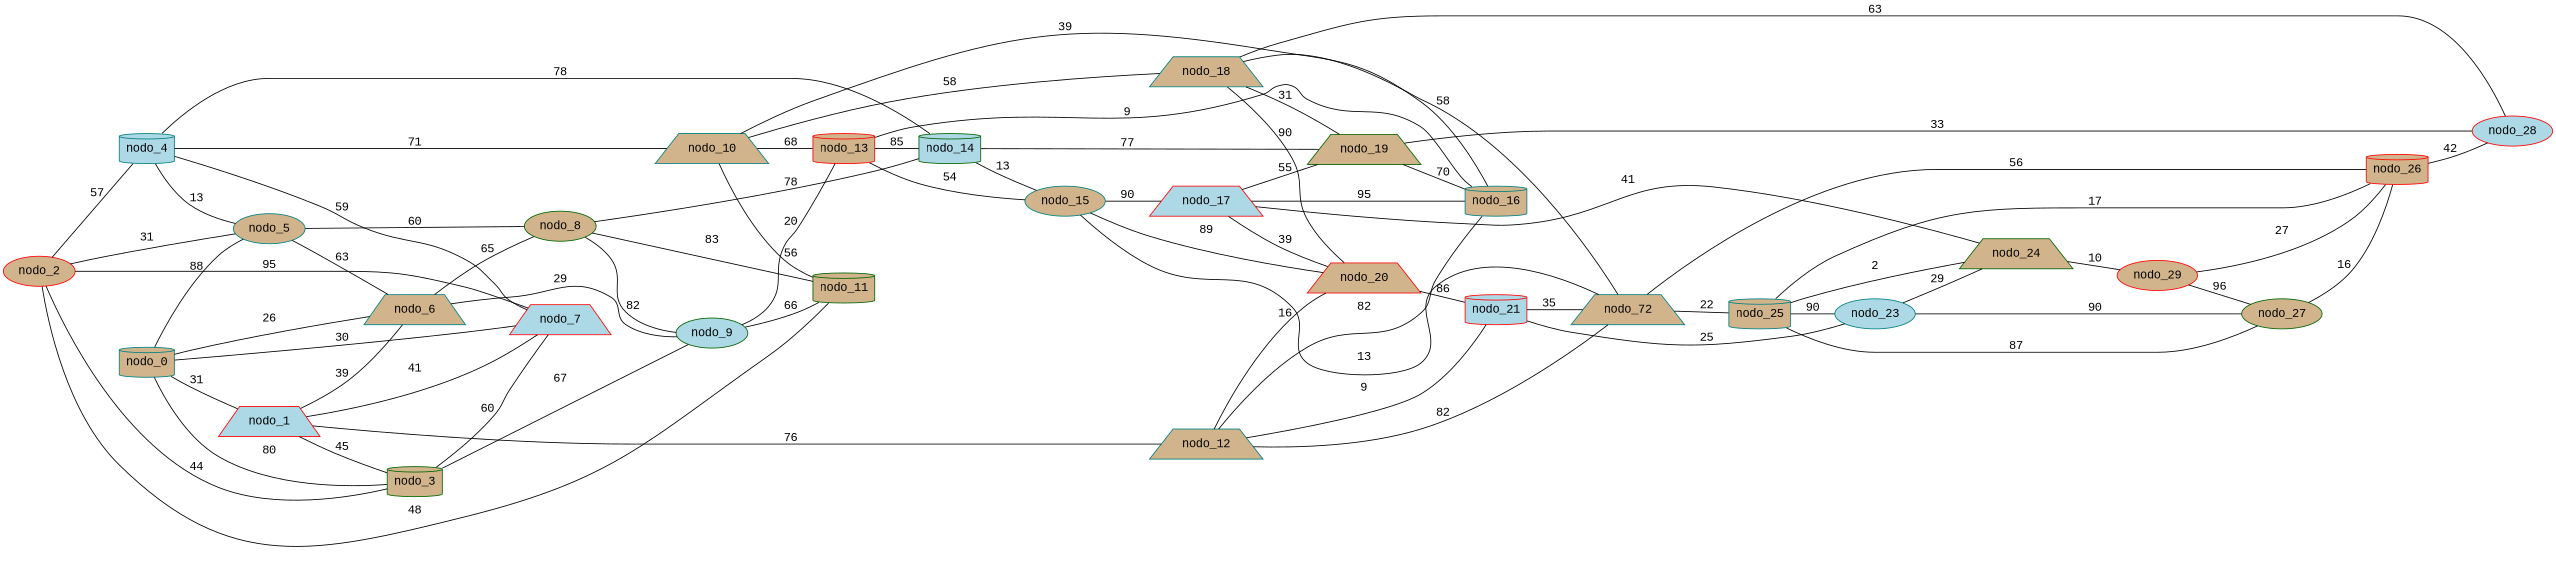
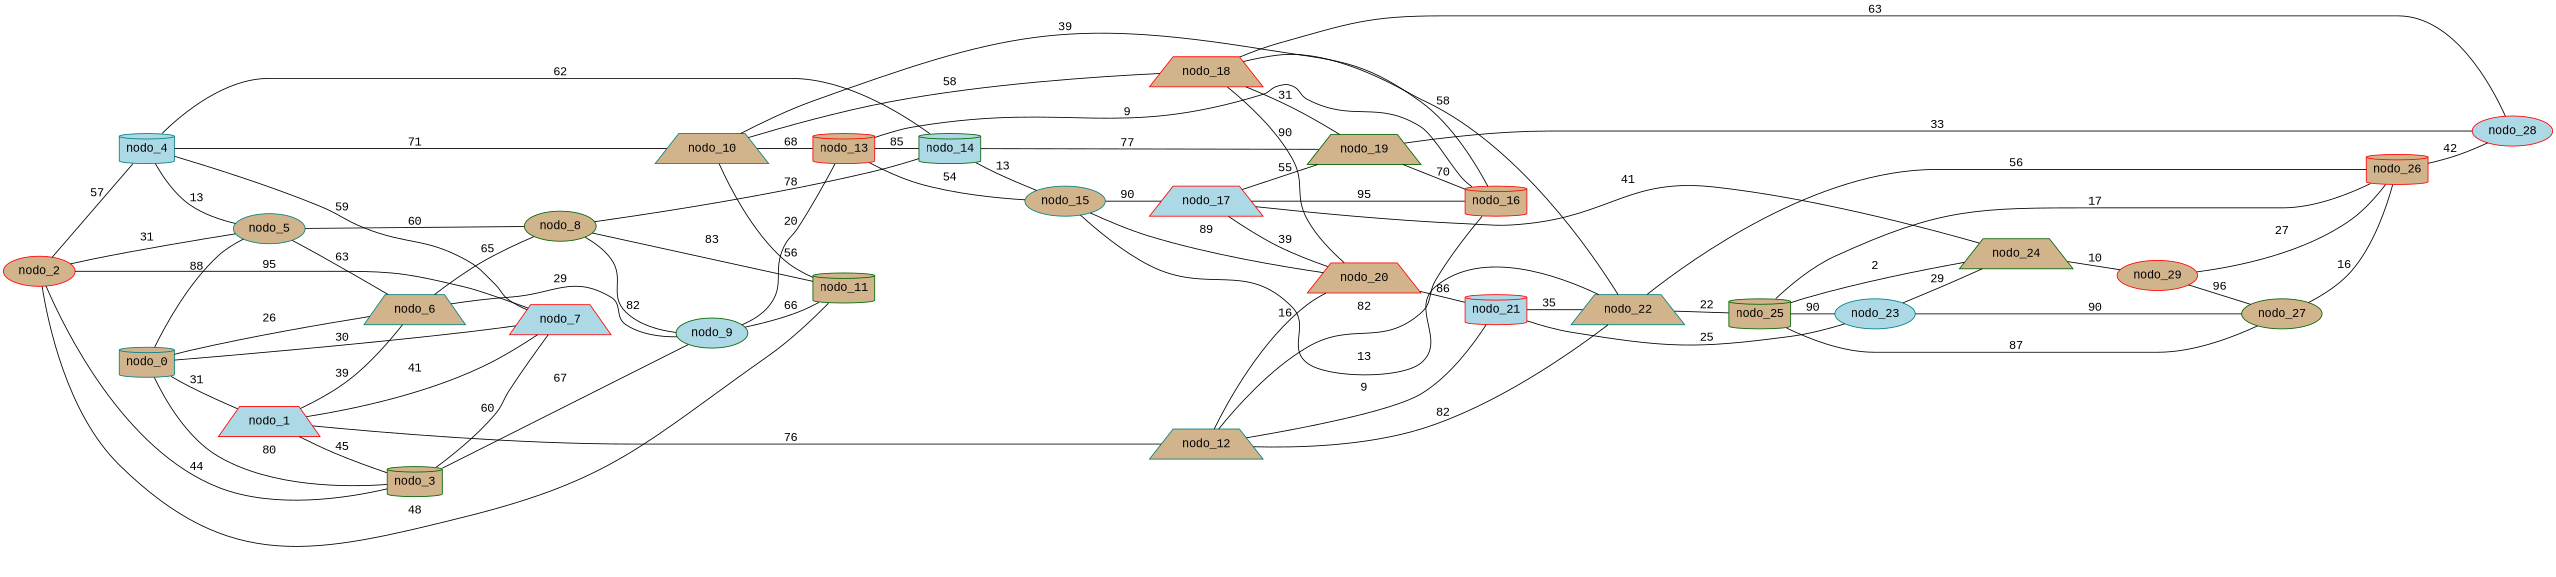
(560, 72) -> (560, 72)
(1206, 72) -> (1206, 72)
(1496, 201) -> (1496, 201)
(1628, 310) -> (1628, 310)
(1760, 314) -> (1760, 314)
